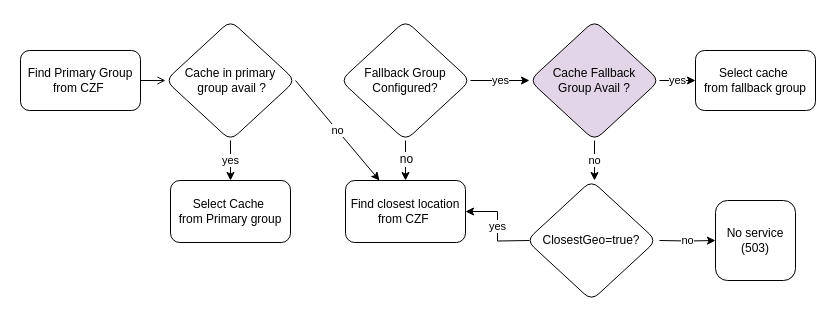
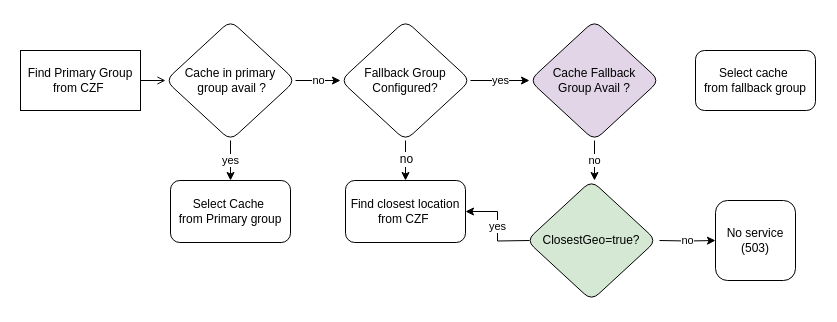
(81, 81) -> (81, 81)
(674, 81) -> none
(335, 128) -> (315, 81)
(592, 241) -> (592, 241)
